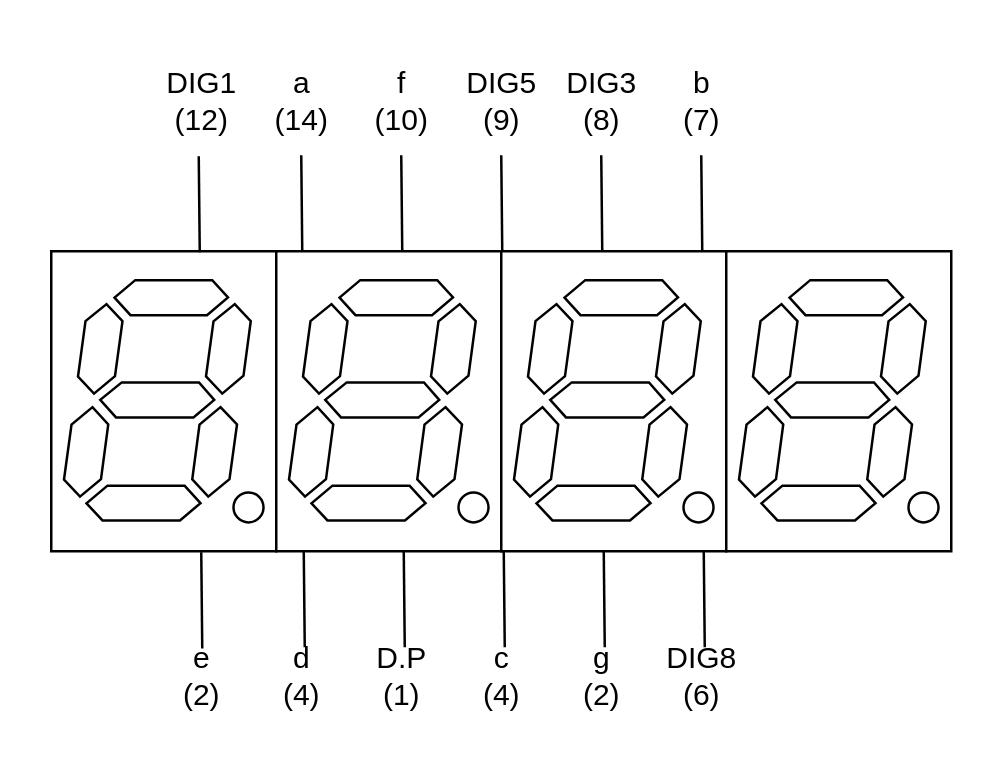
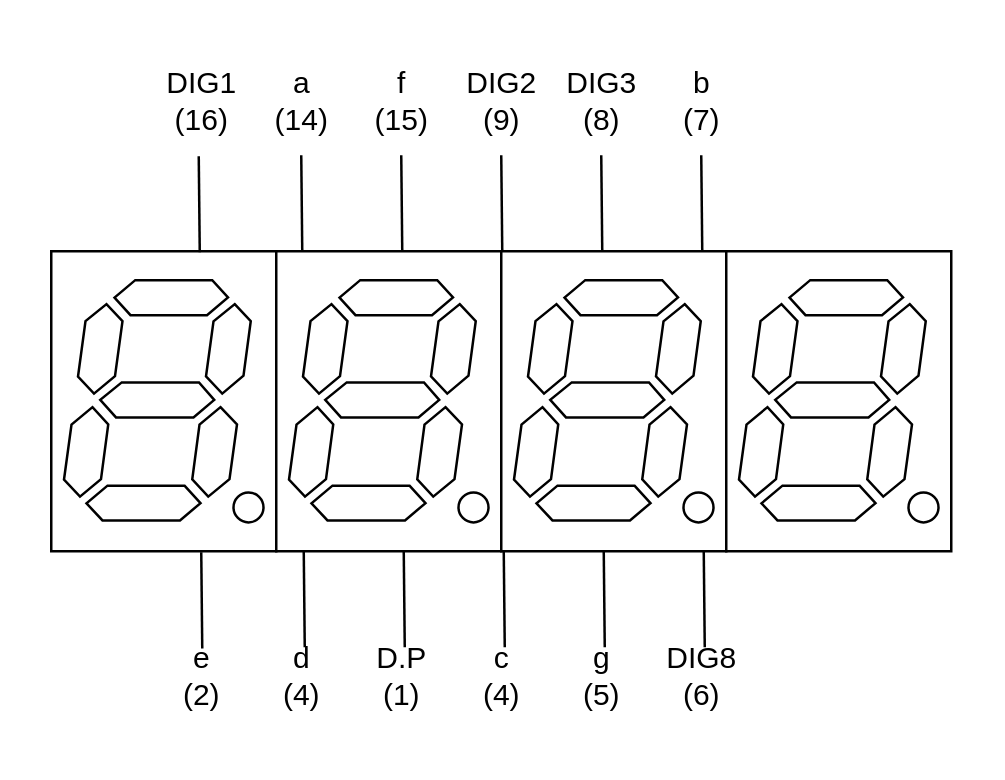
(203, 101) -> (203, 101)
(403, 101) -> (403, 101)
(503, 101) -> (503, 101)
(603, 676) -> (603, 676)
